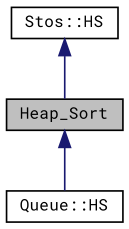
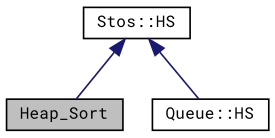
(65, 169) -> (179, 75)
